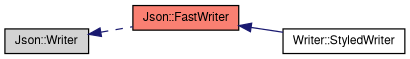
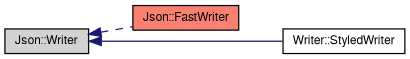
(267, 30) -> (192, 41)
